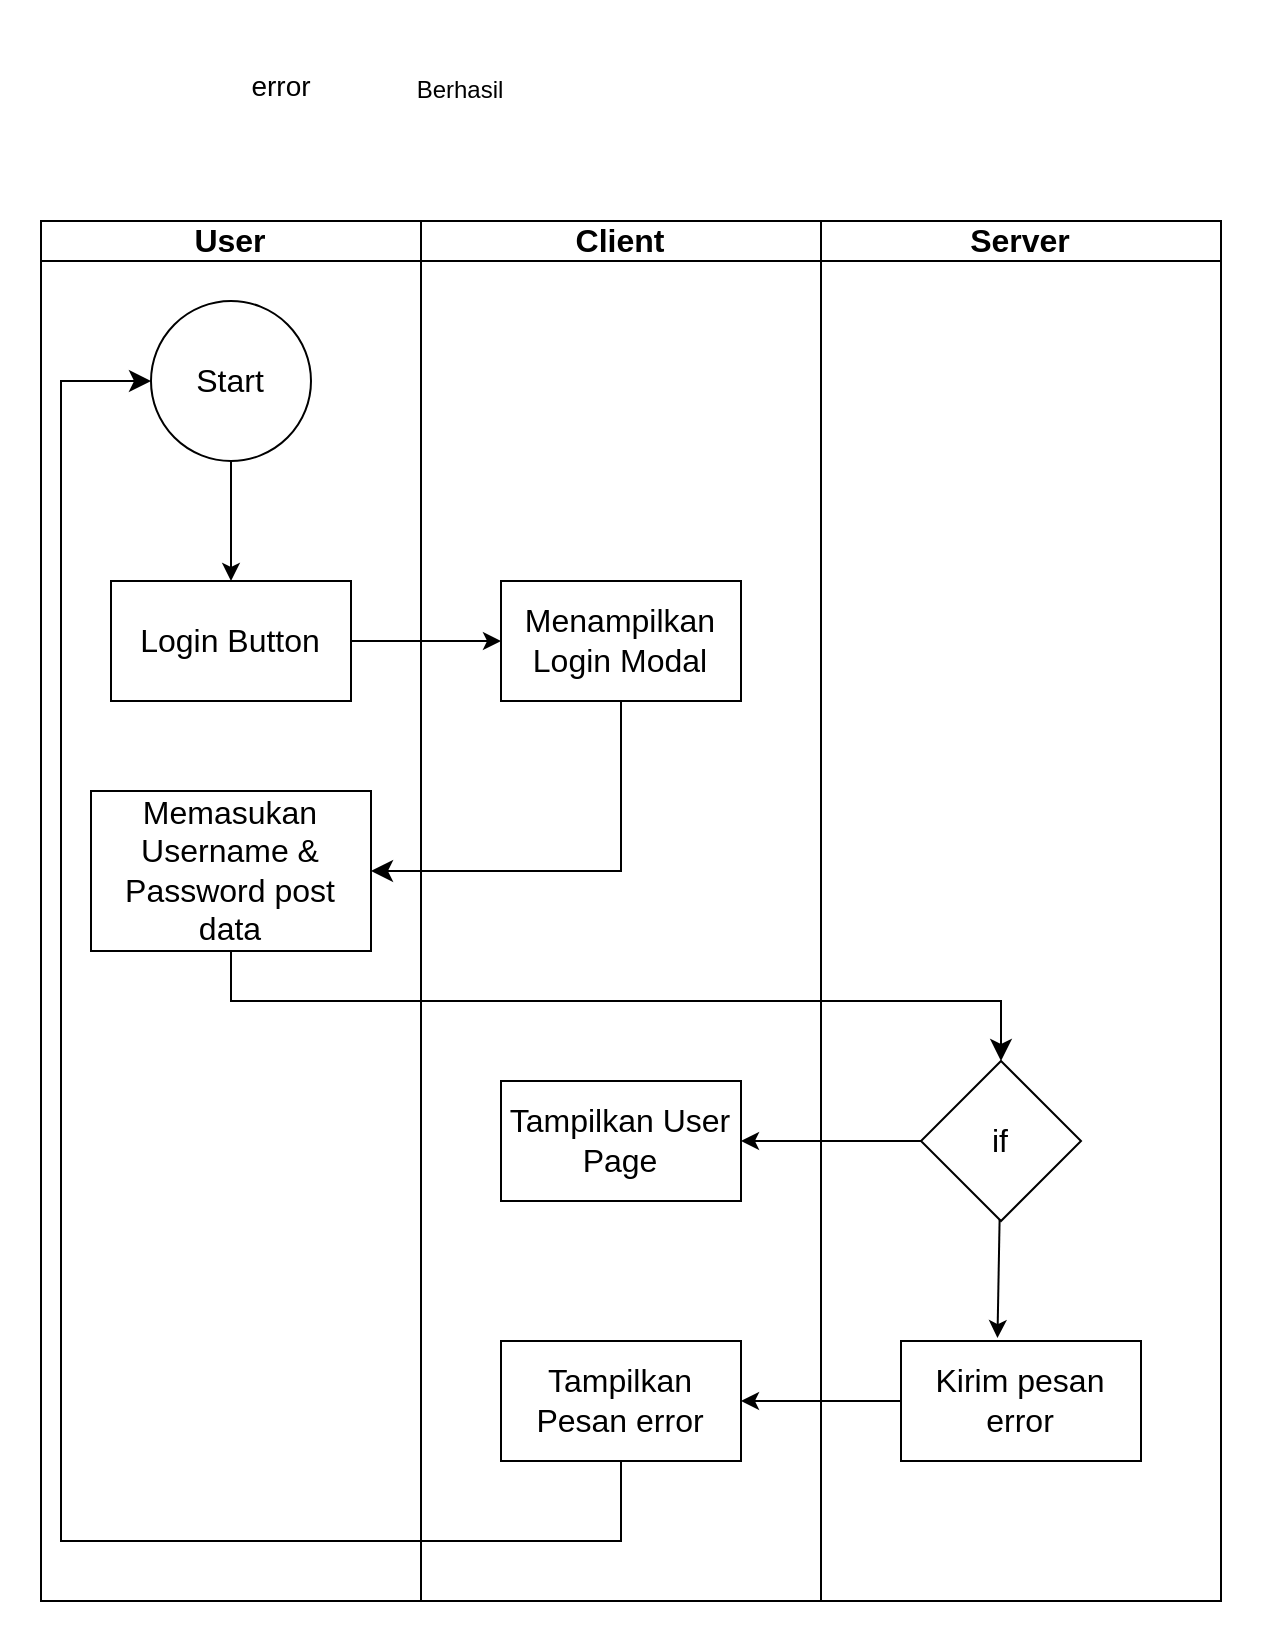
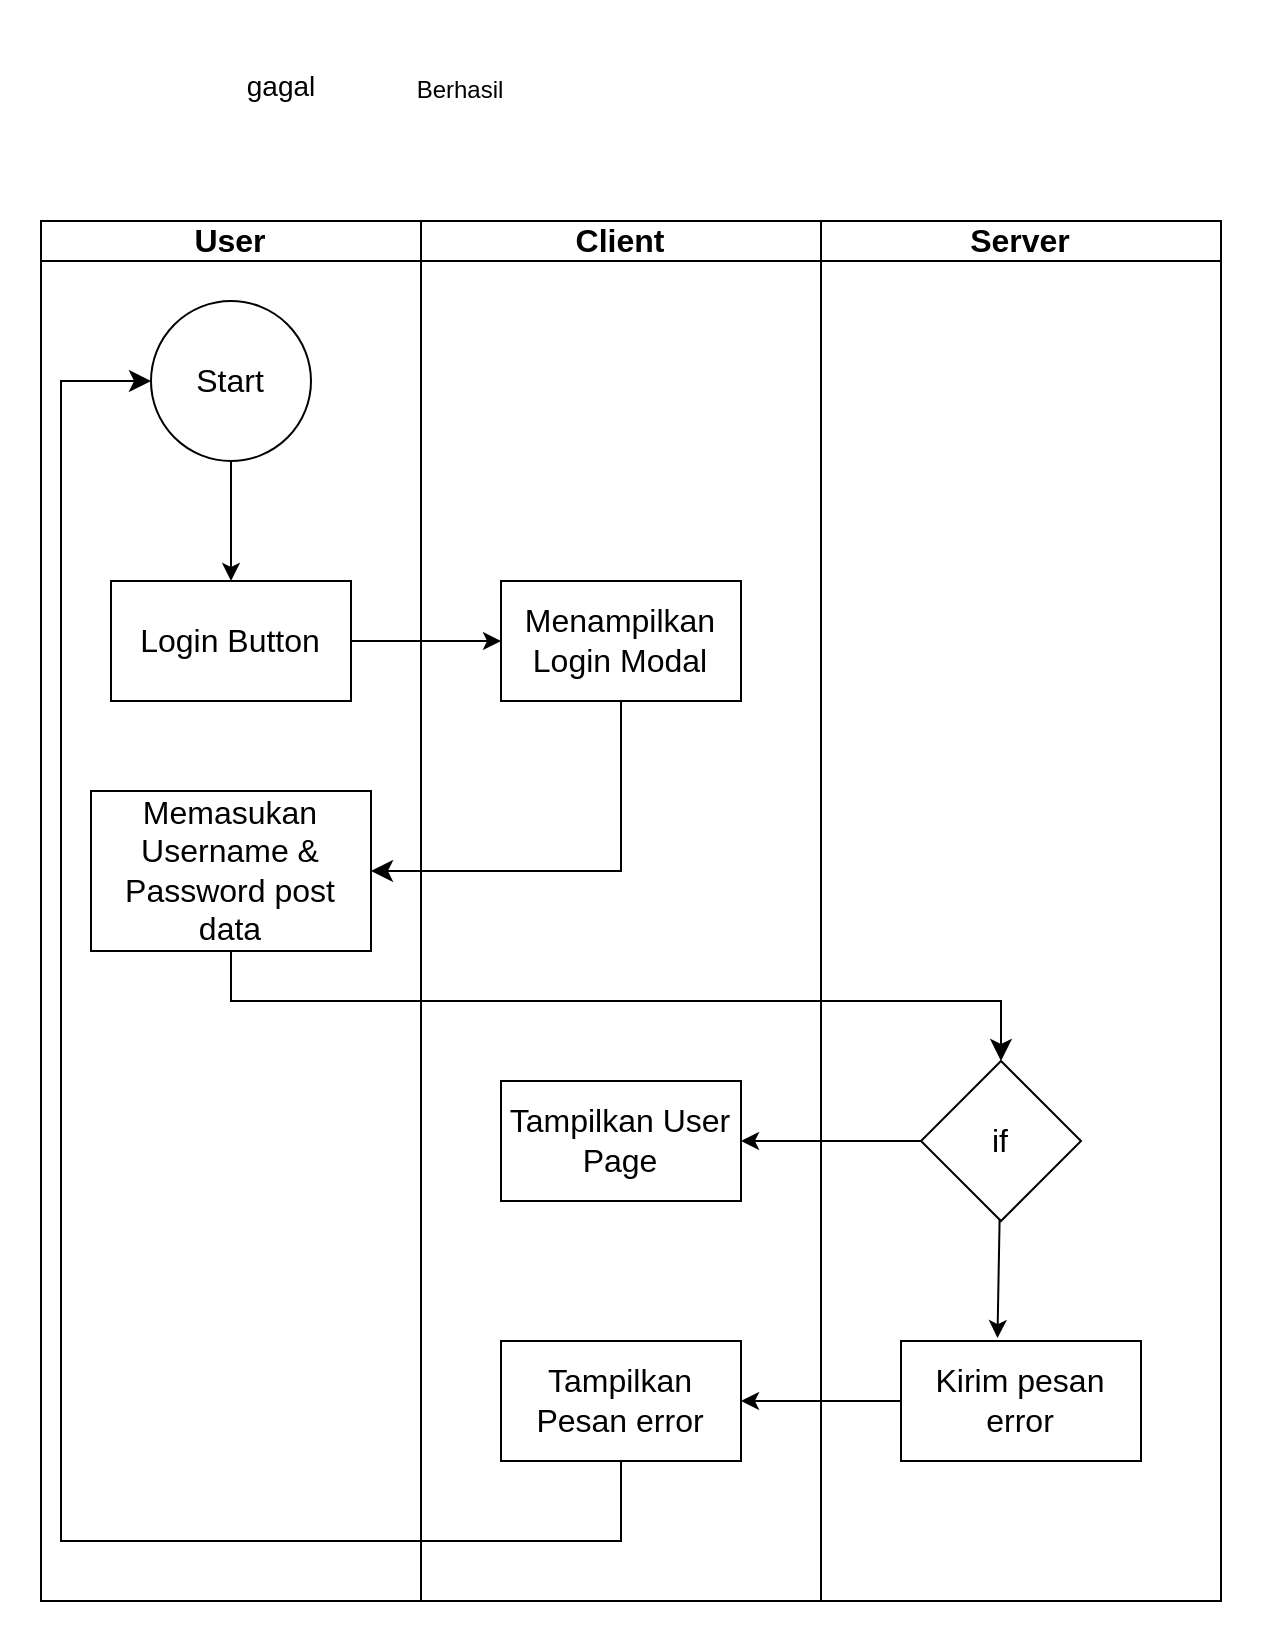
(282, 81) -> (282, 81)
